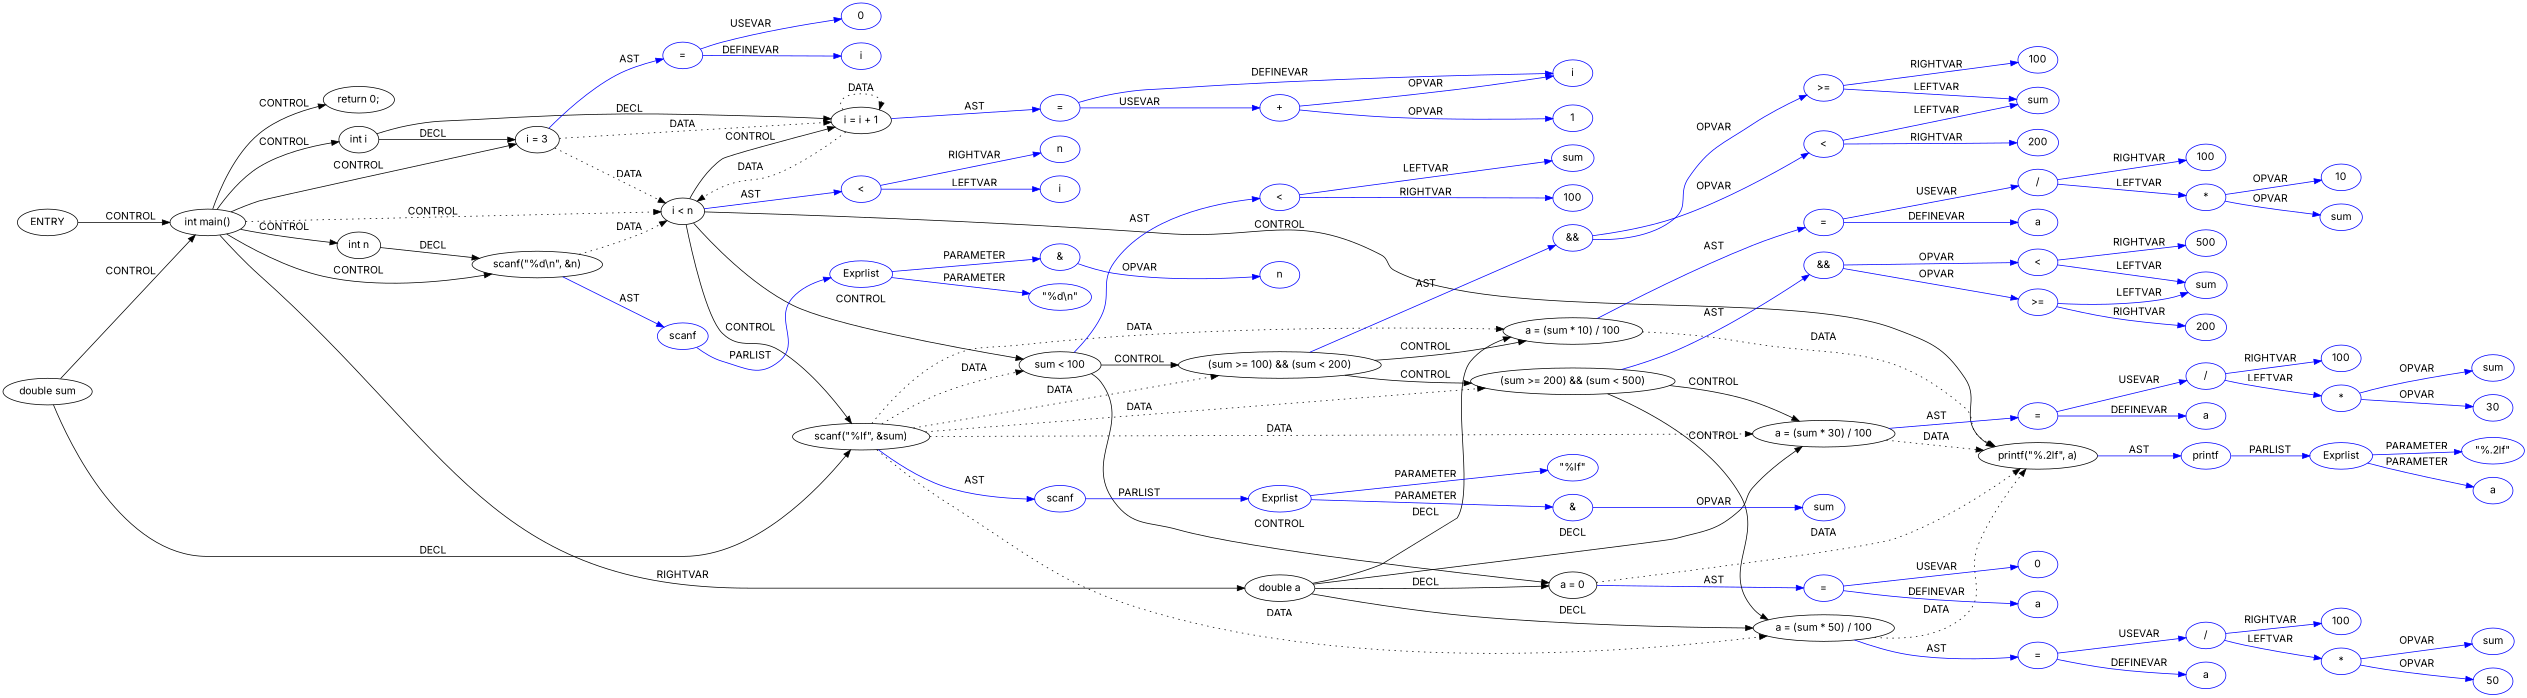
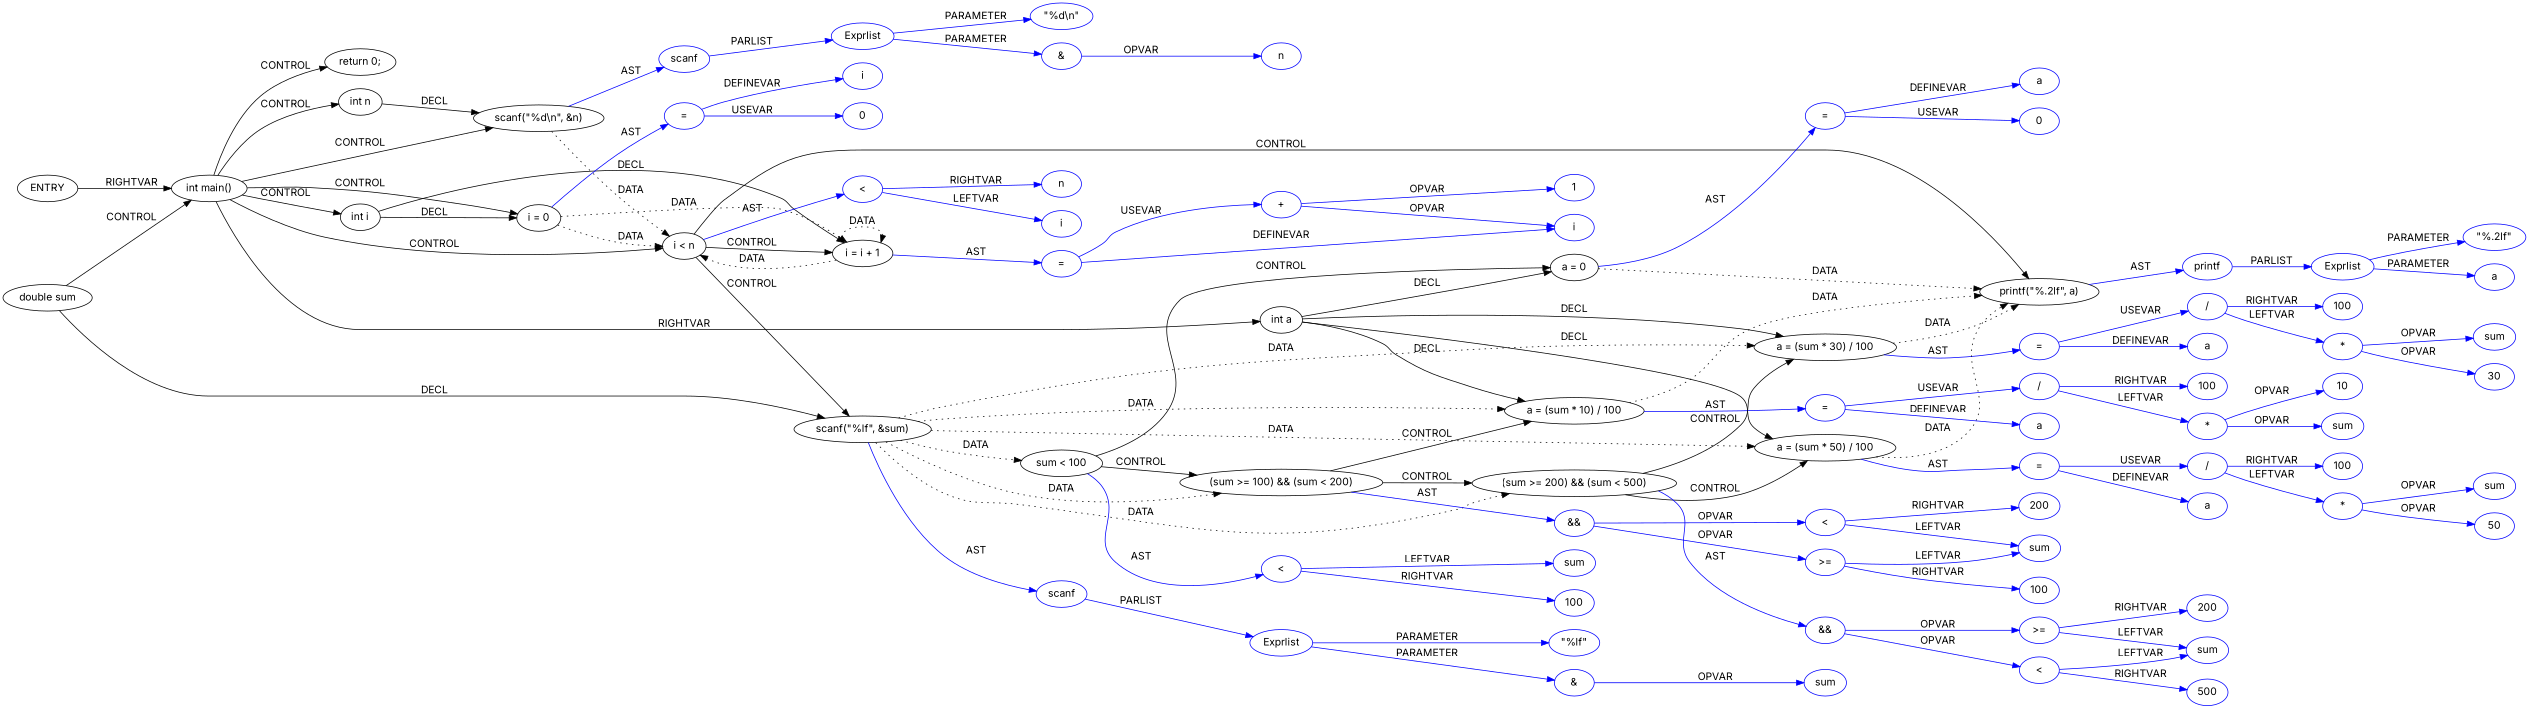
(537, 140) -> (539, 218)
(131, 217) -> (132, 183)
(450, 217) -> (438, 252)
(840, 322) -> none
(1280, 588) -> (1281, 320)
